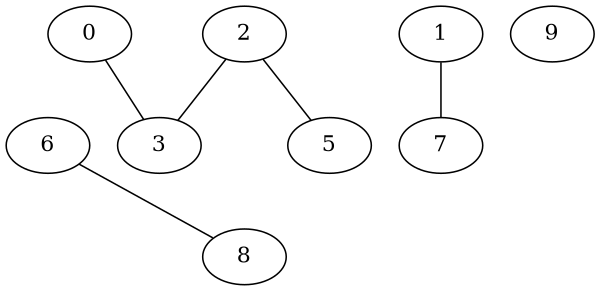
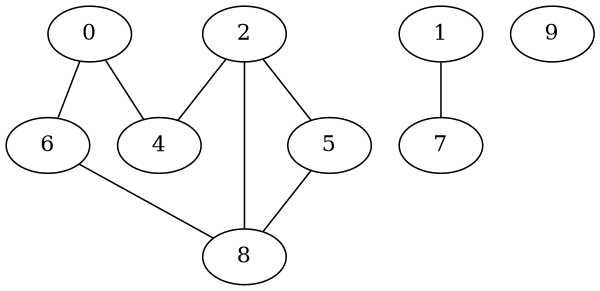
none -> (69, 89)
(159, 145) -> (159, 145)
none -> (244, 145)
none -> (287, 201)
